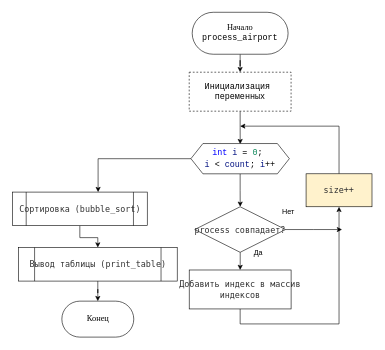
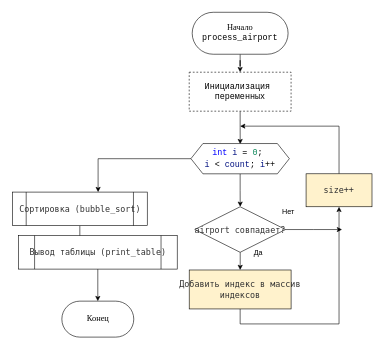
(240, 230) -> (240, 230)
(98, 265) -> (98, 253)
(240, 290) -> (240, 290)
